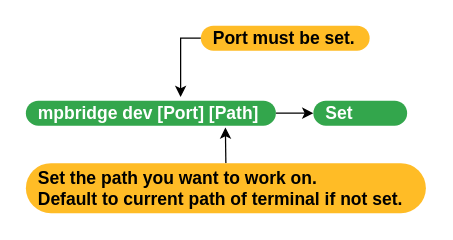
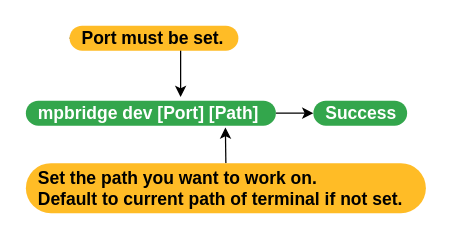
(285, 38) -> (154, 38)
(340, 113) -> (360, 113)
